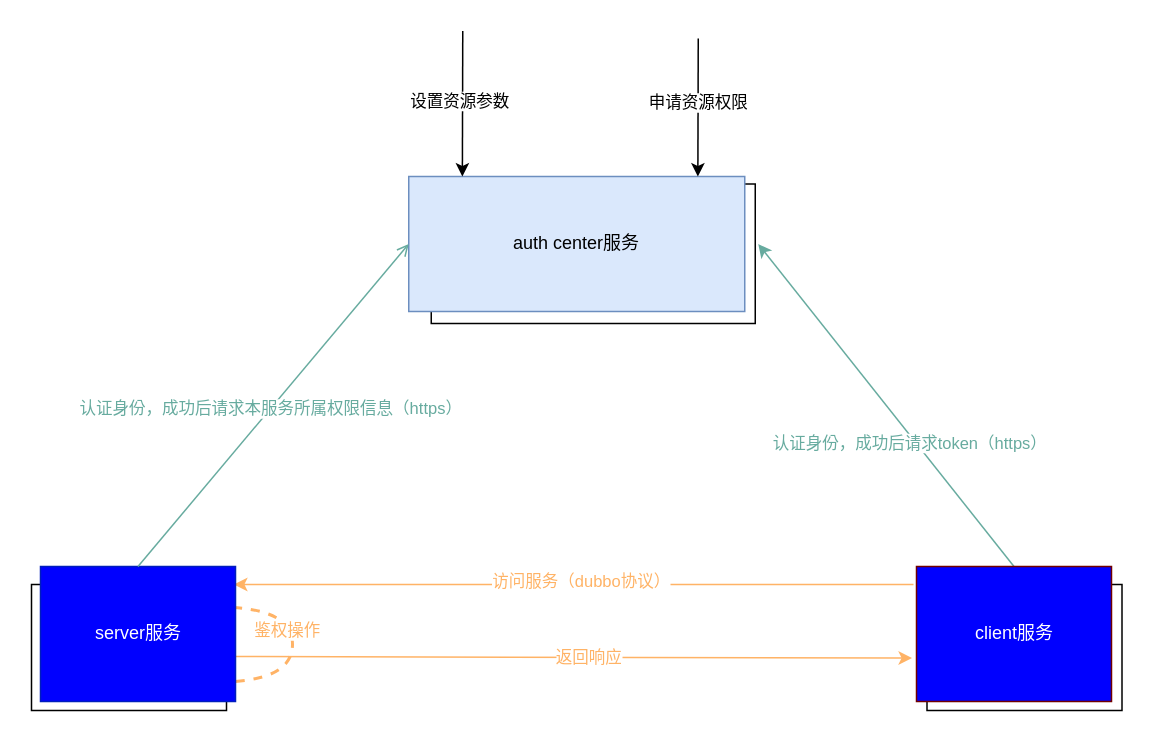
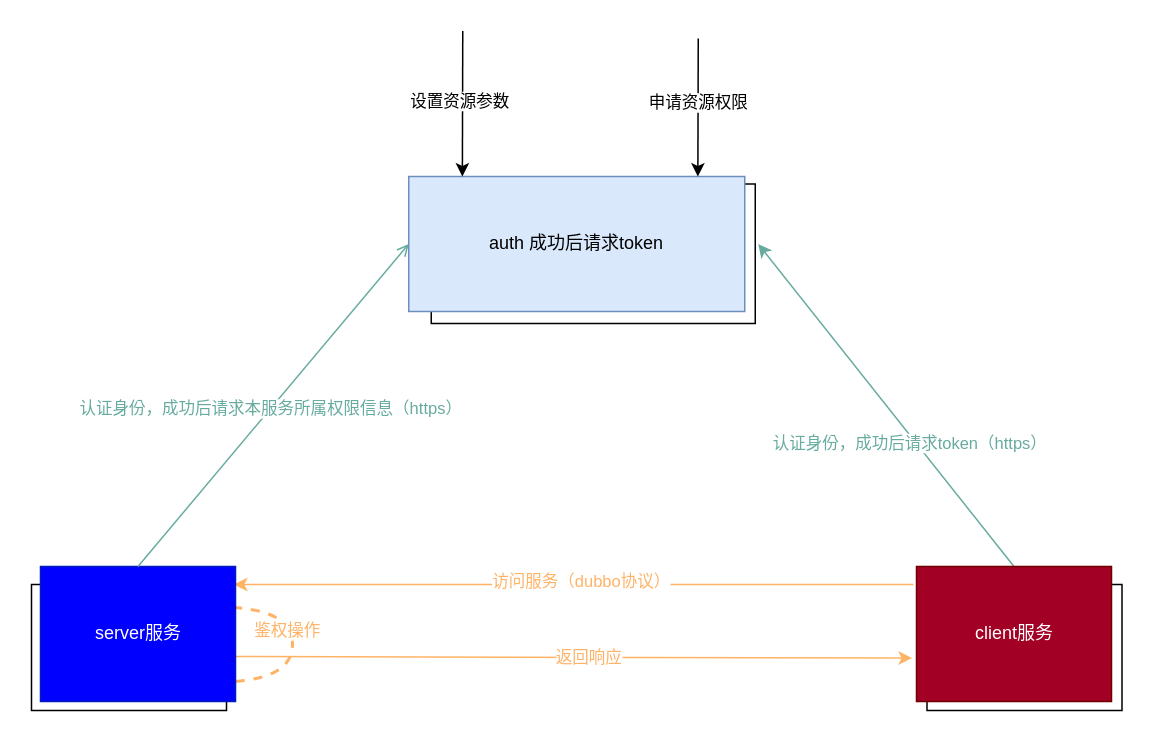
(577, 244) -> (577, 244)
(1014, 634) -> (1014, 634)
